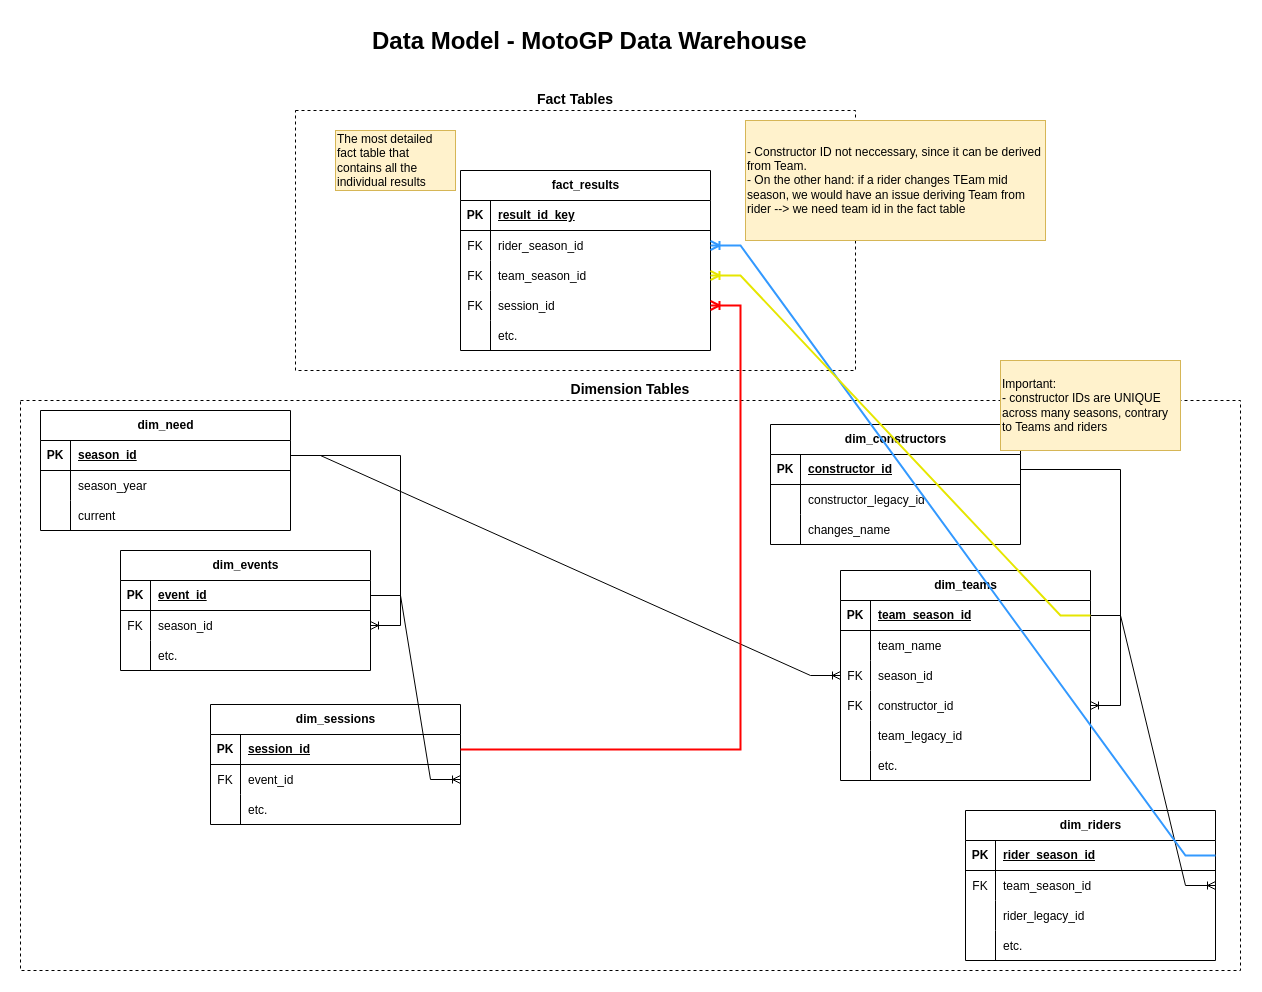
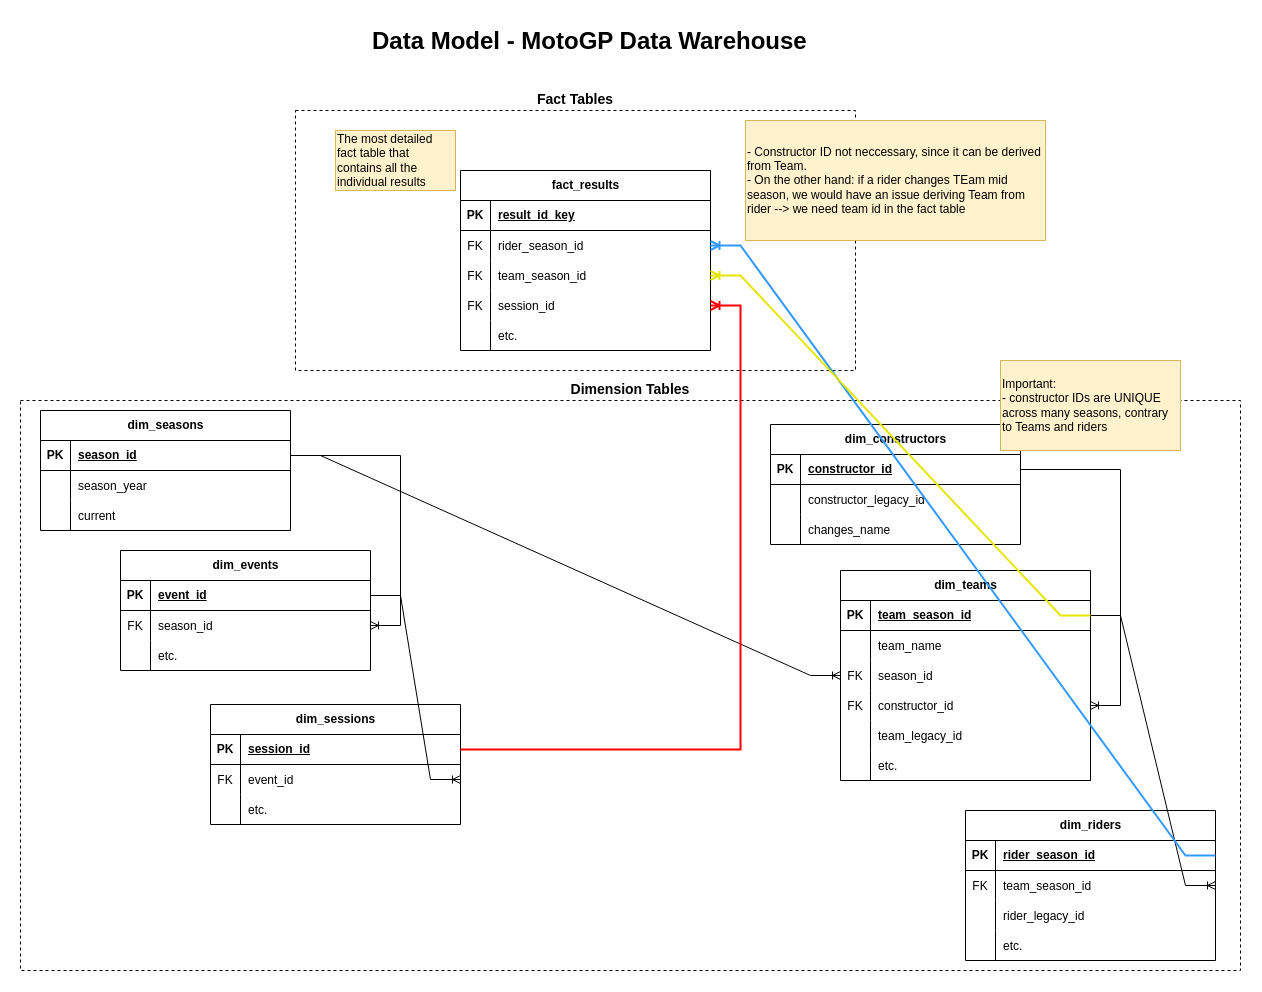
(166, 426) -> (166, 426)
